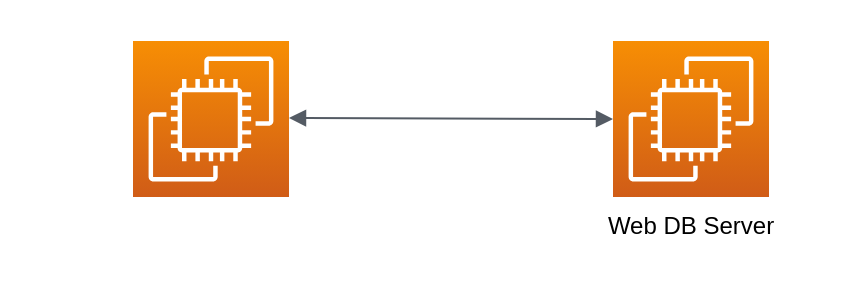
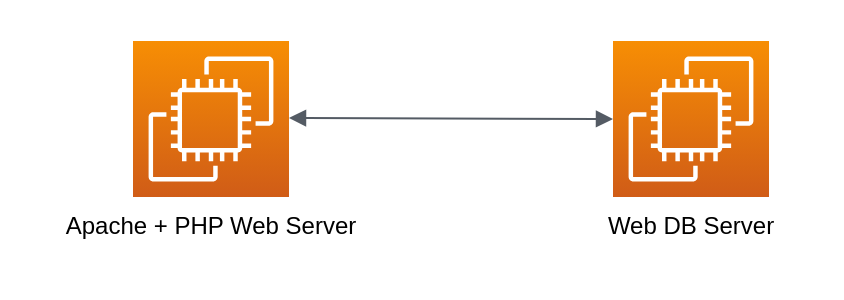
none -> (211, 227)
